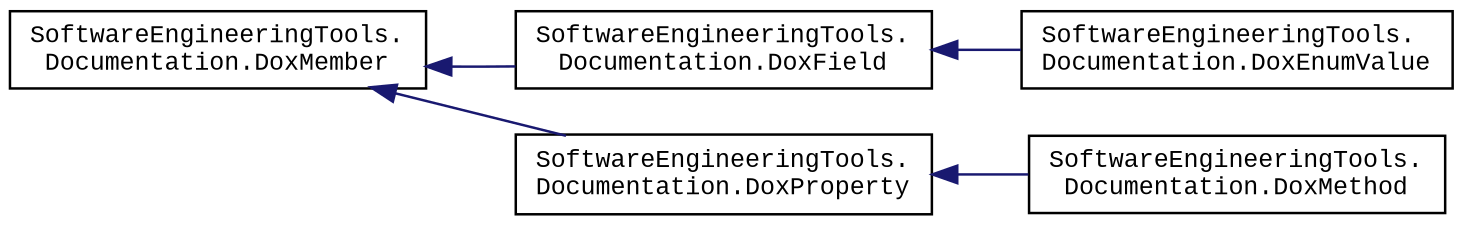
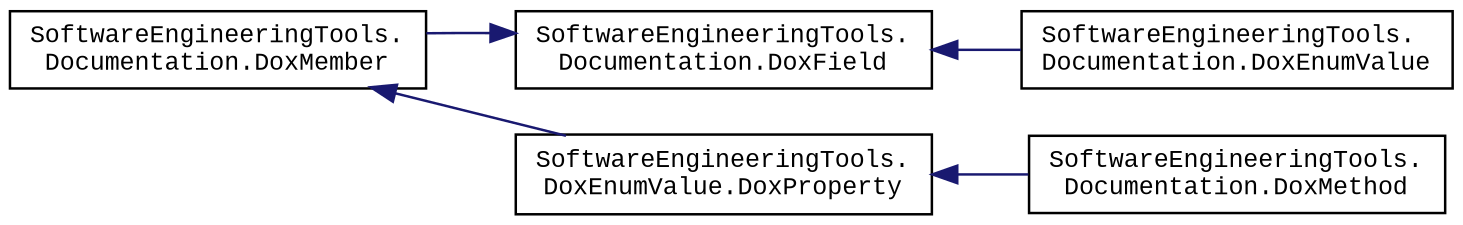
(483, 67) -> (458, 33)
(724, 174) -> (724, 174)
